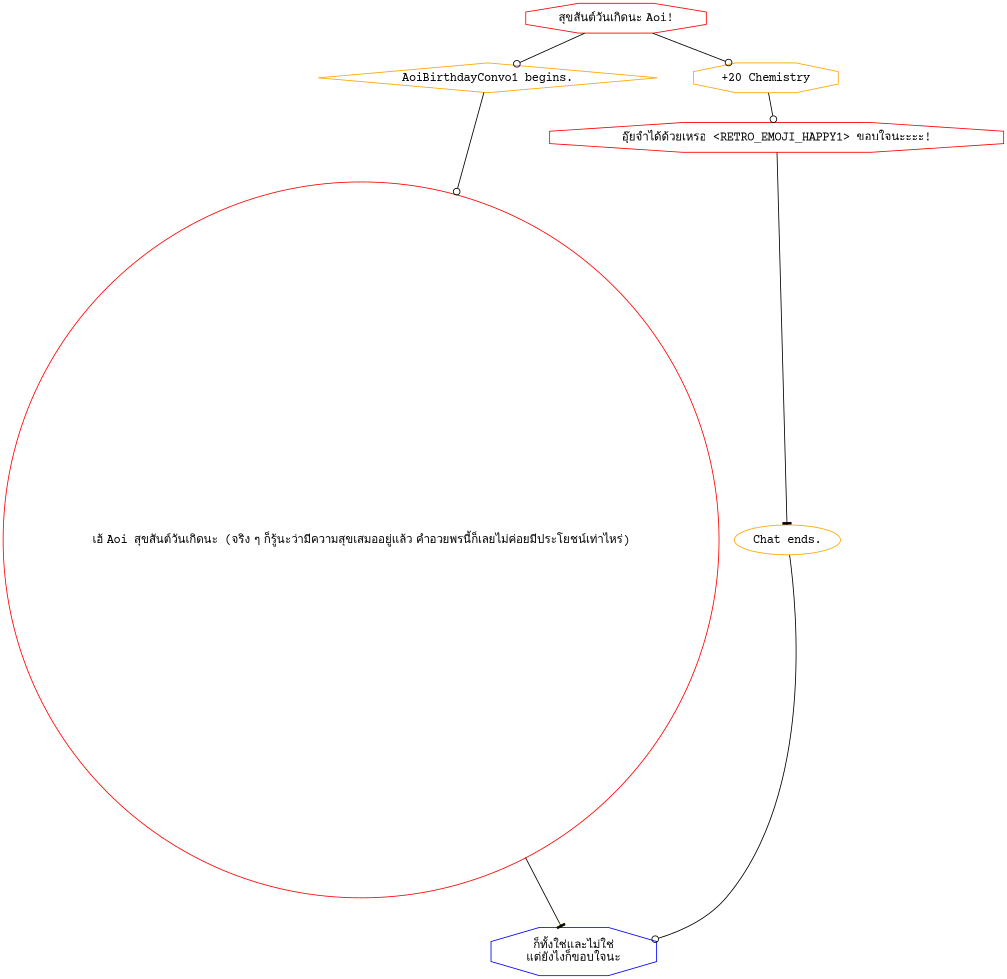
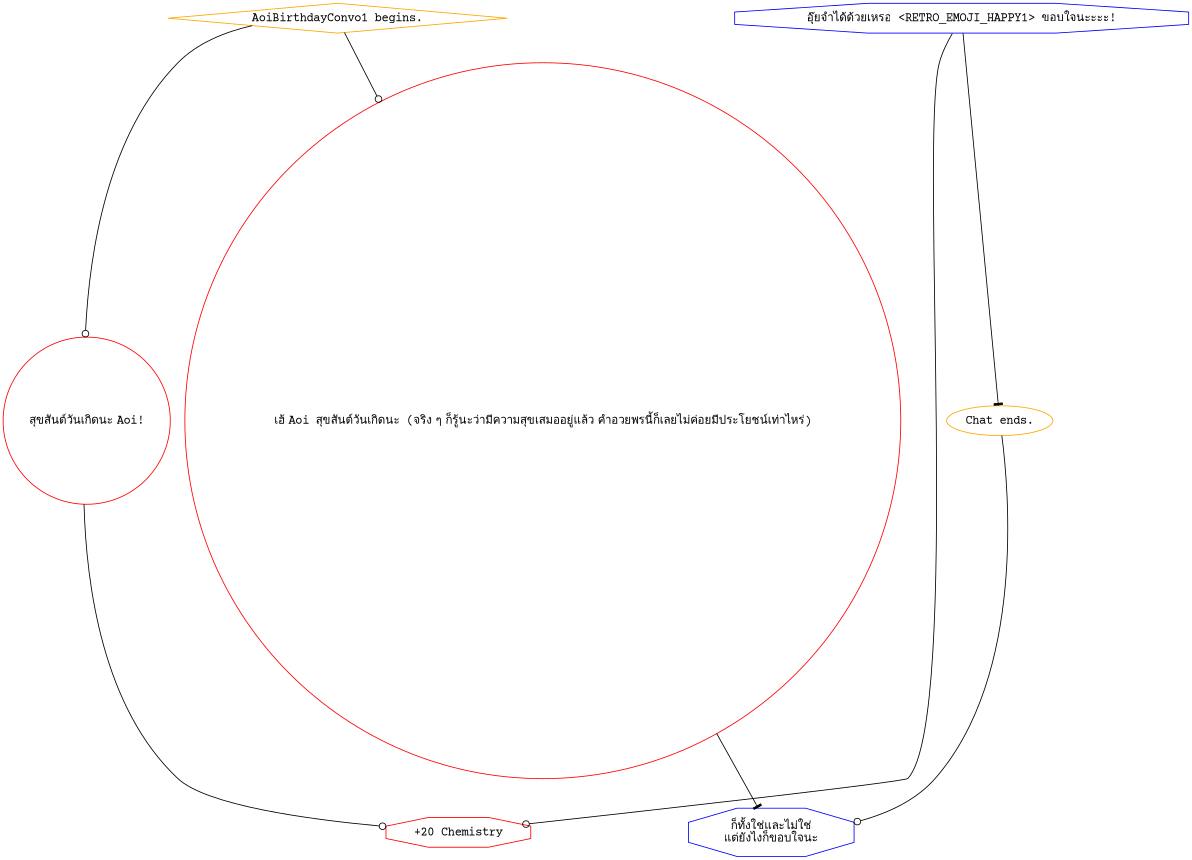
(616, 18) -> (87, 421)
(552, 48) -> (123, 149)
(766, 78) -> (458, 832)
(771, 104) -> (935, 597)
(777, 137) -> (962, 18)
